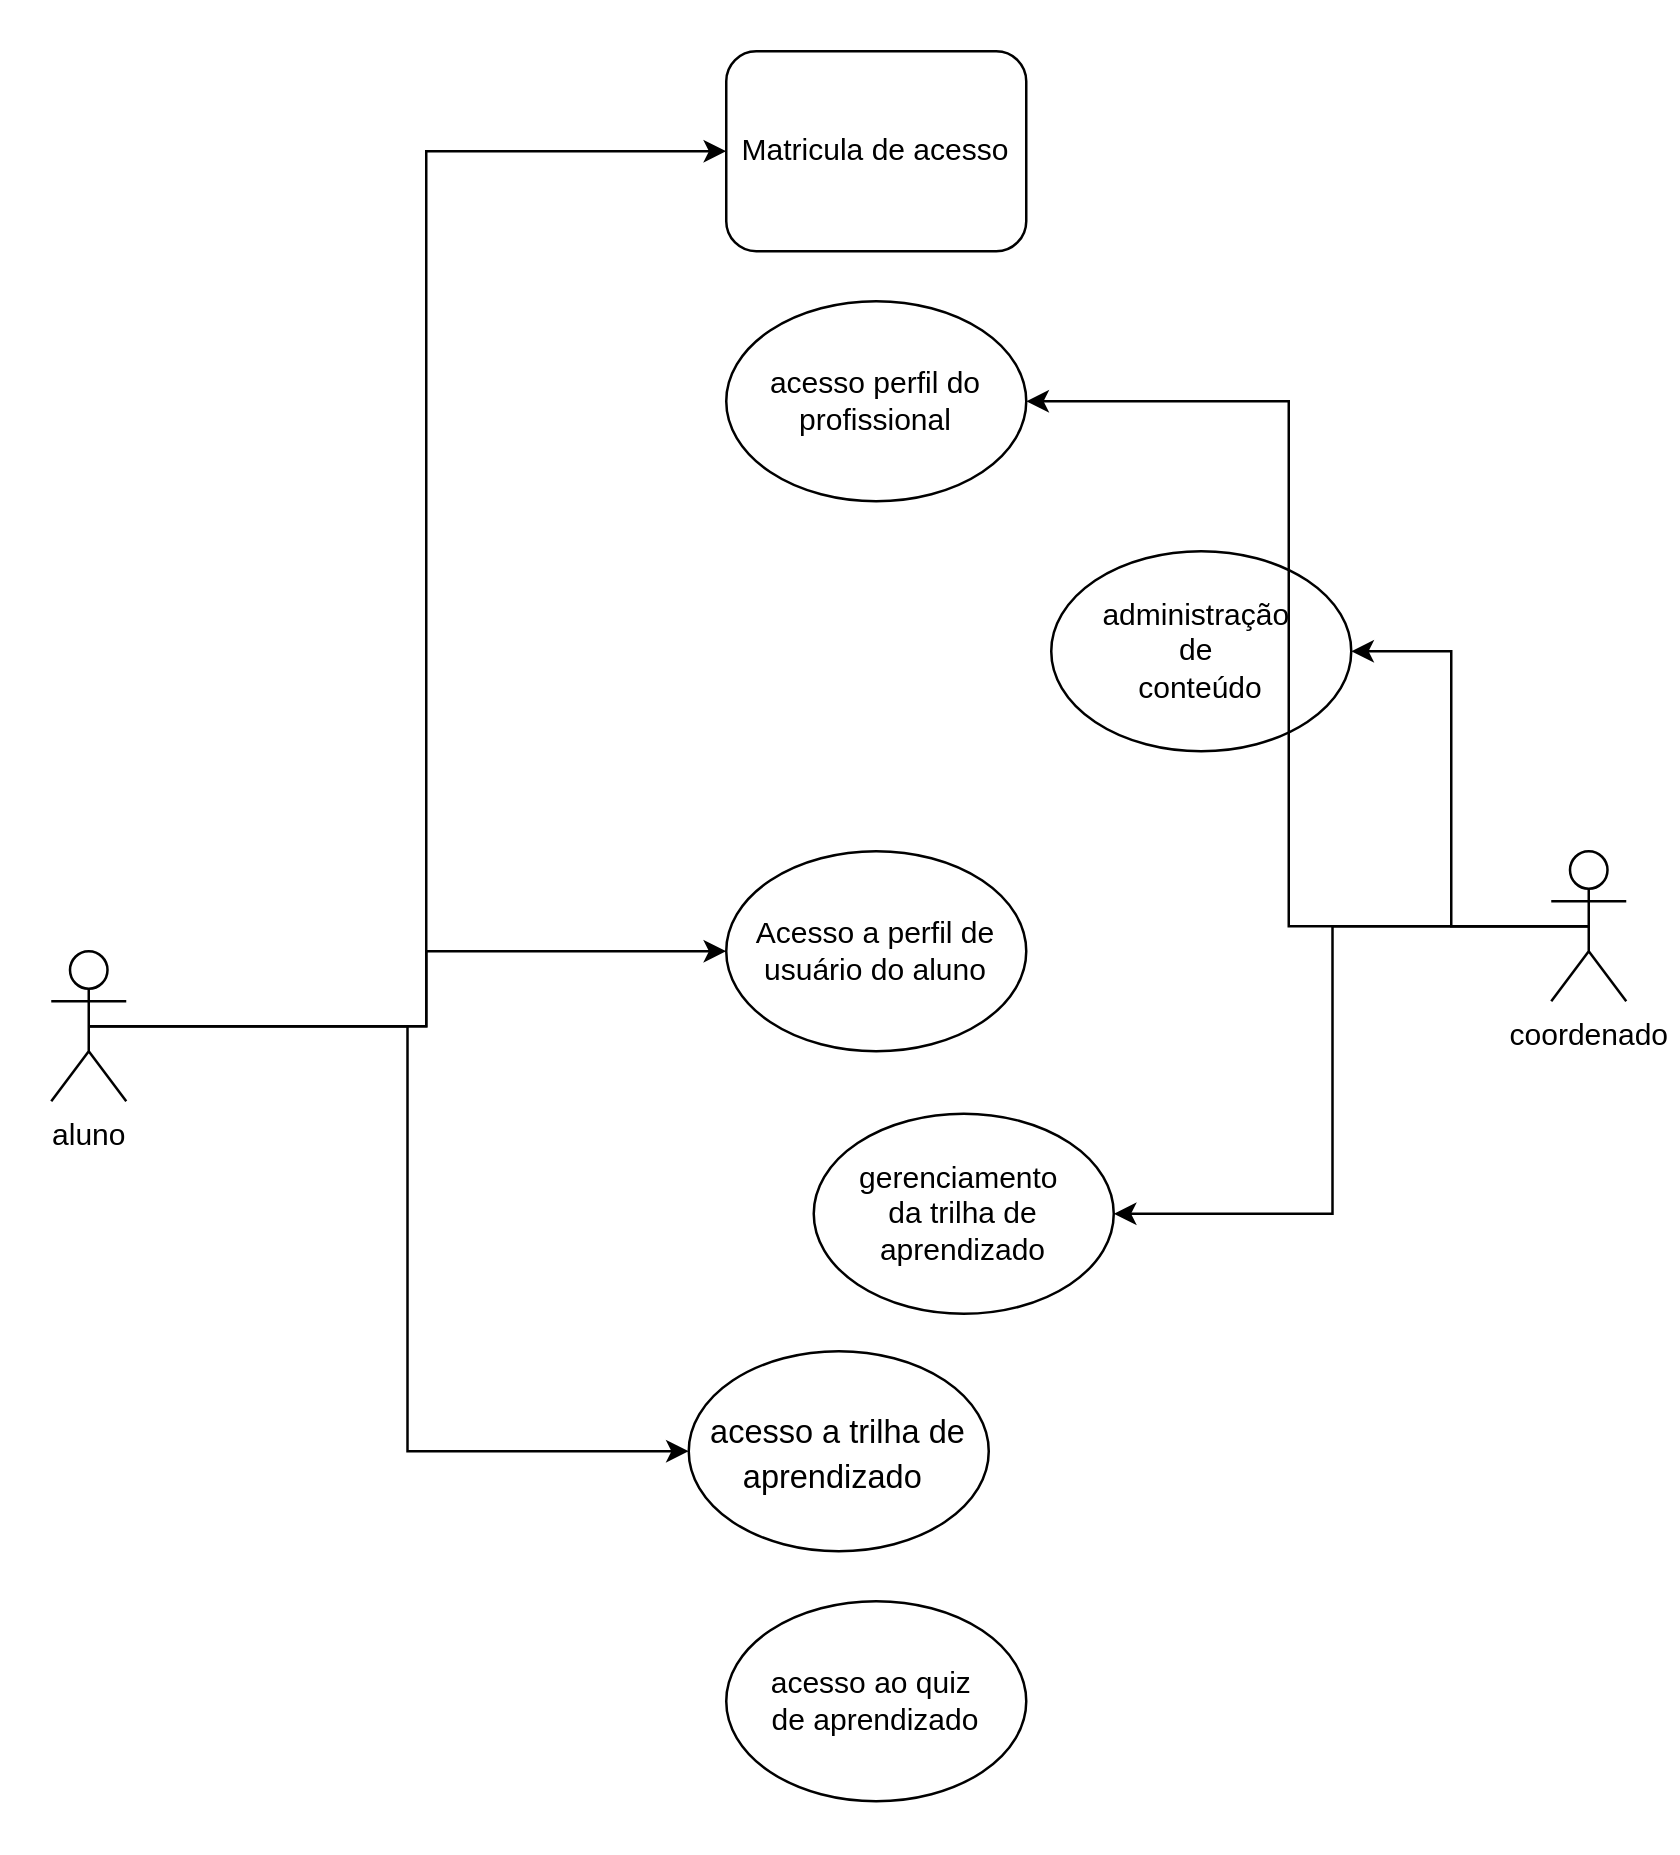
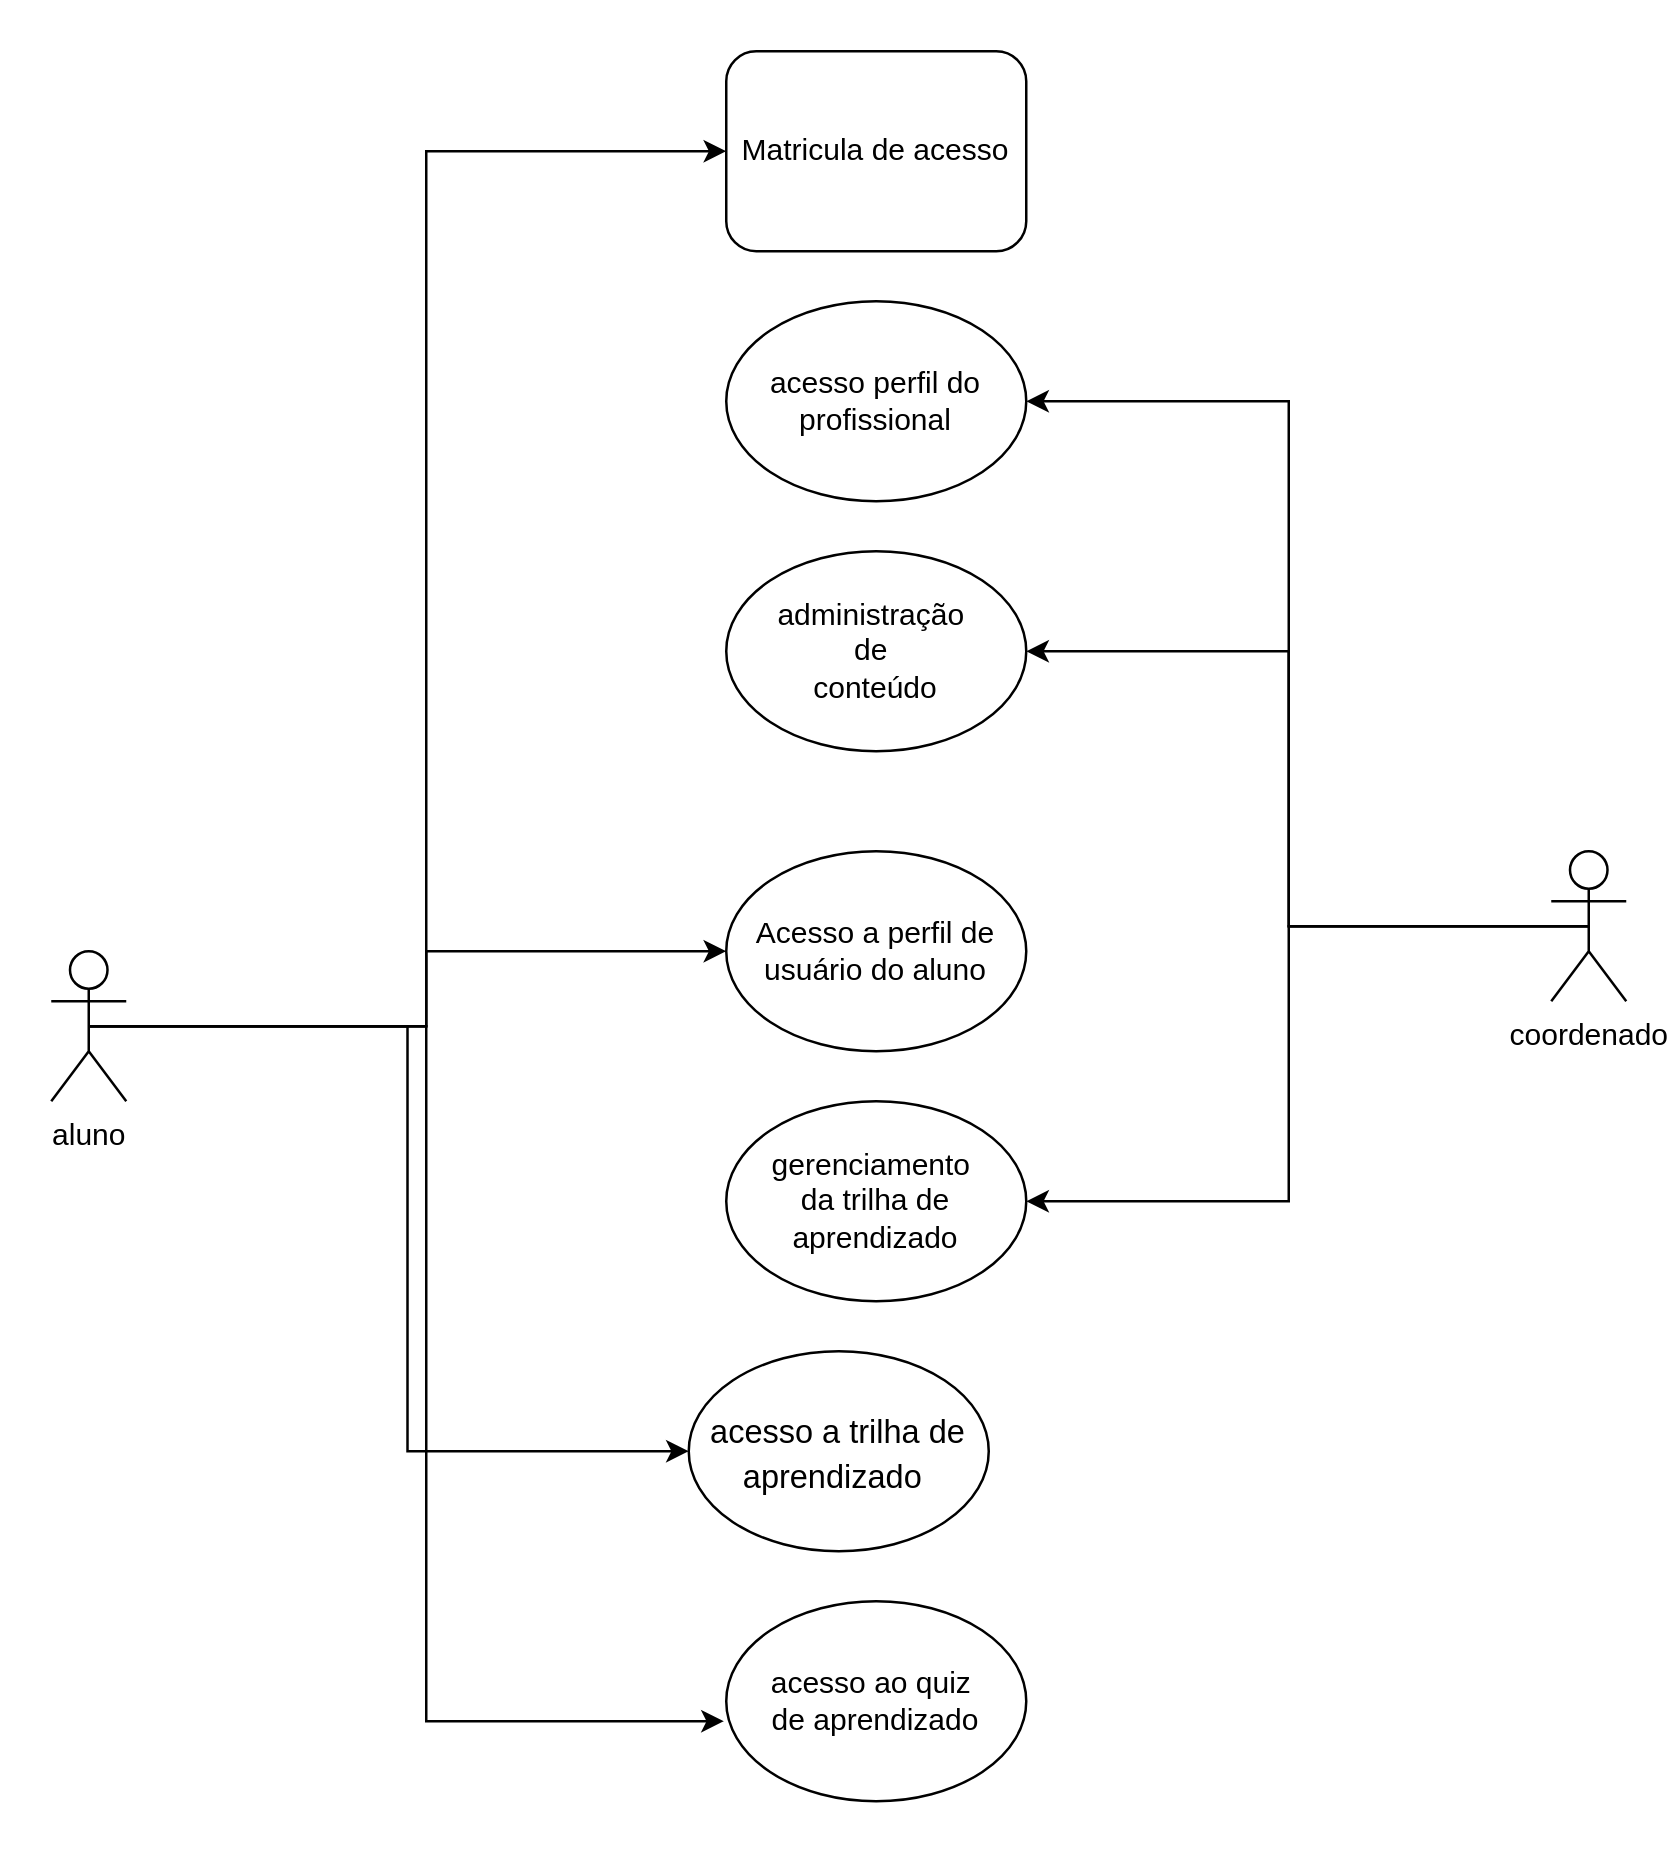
(1201, 651) -> (876, 651)
(964, 1214) -> (876, 1201)
none -> (434, 1721)
